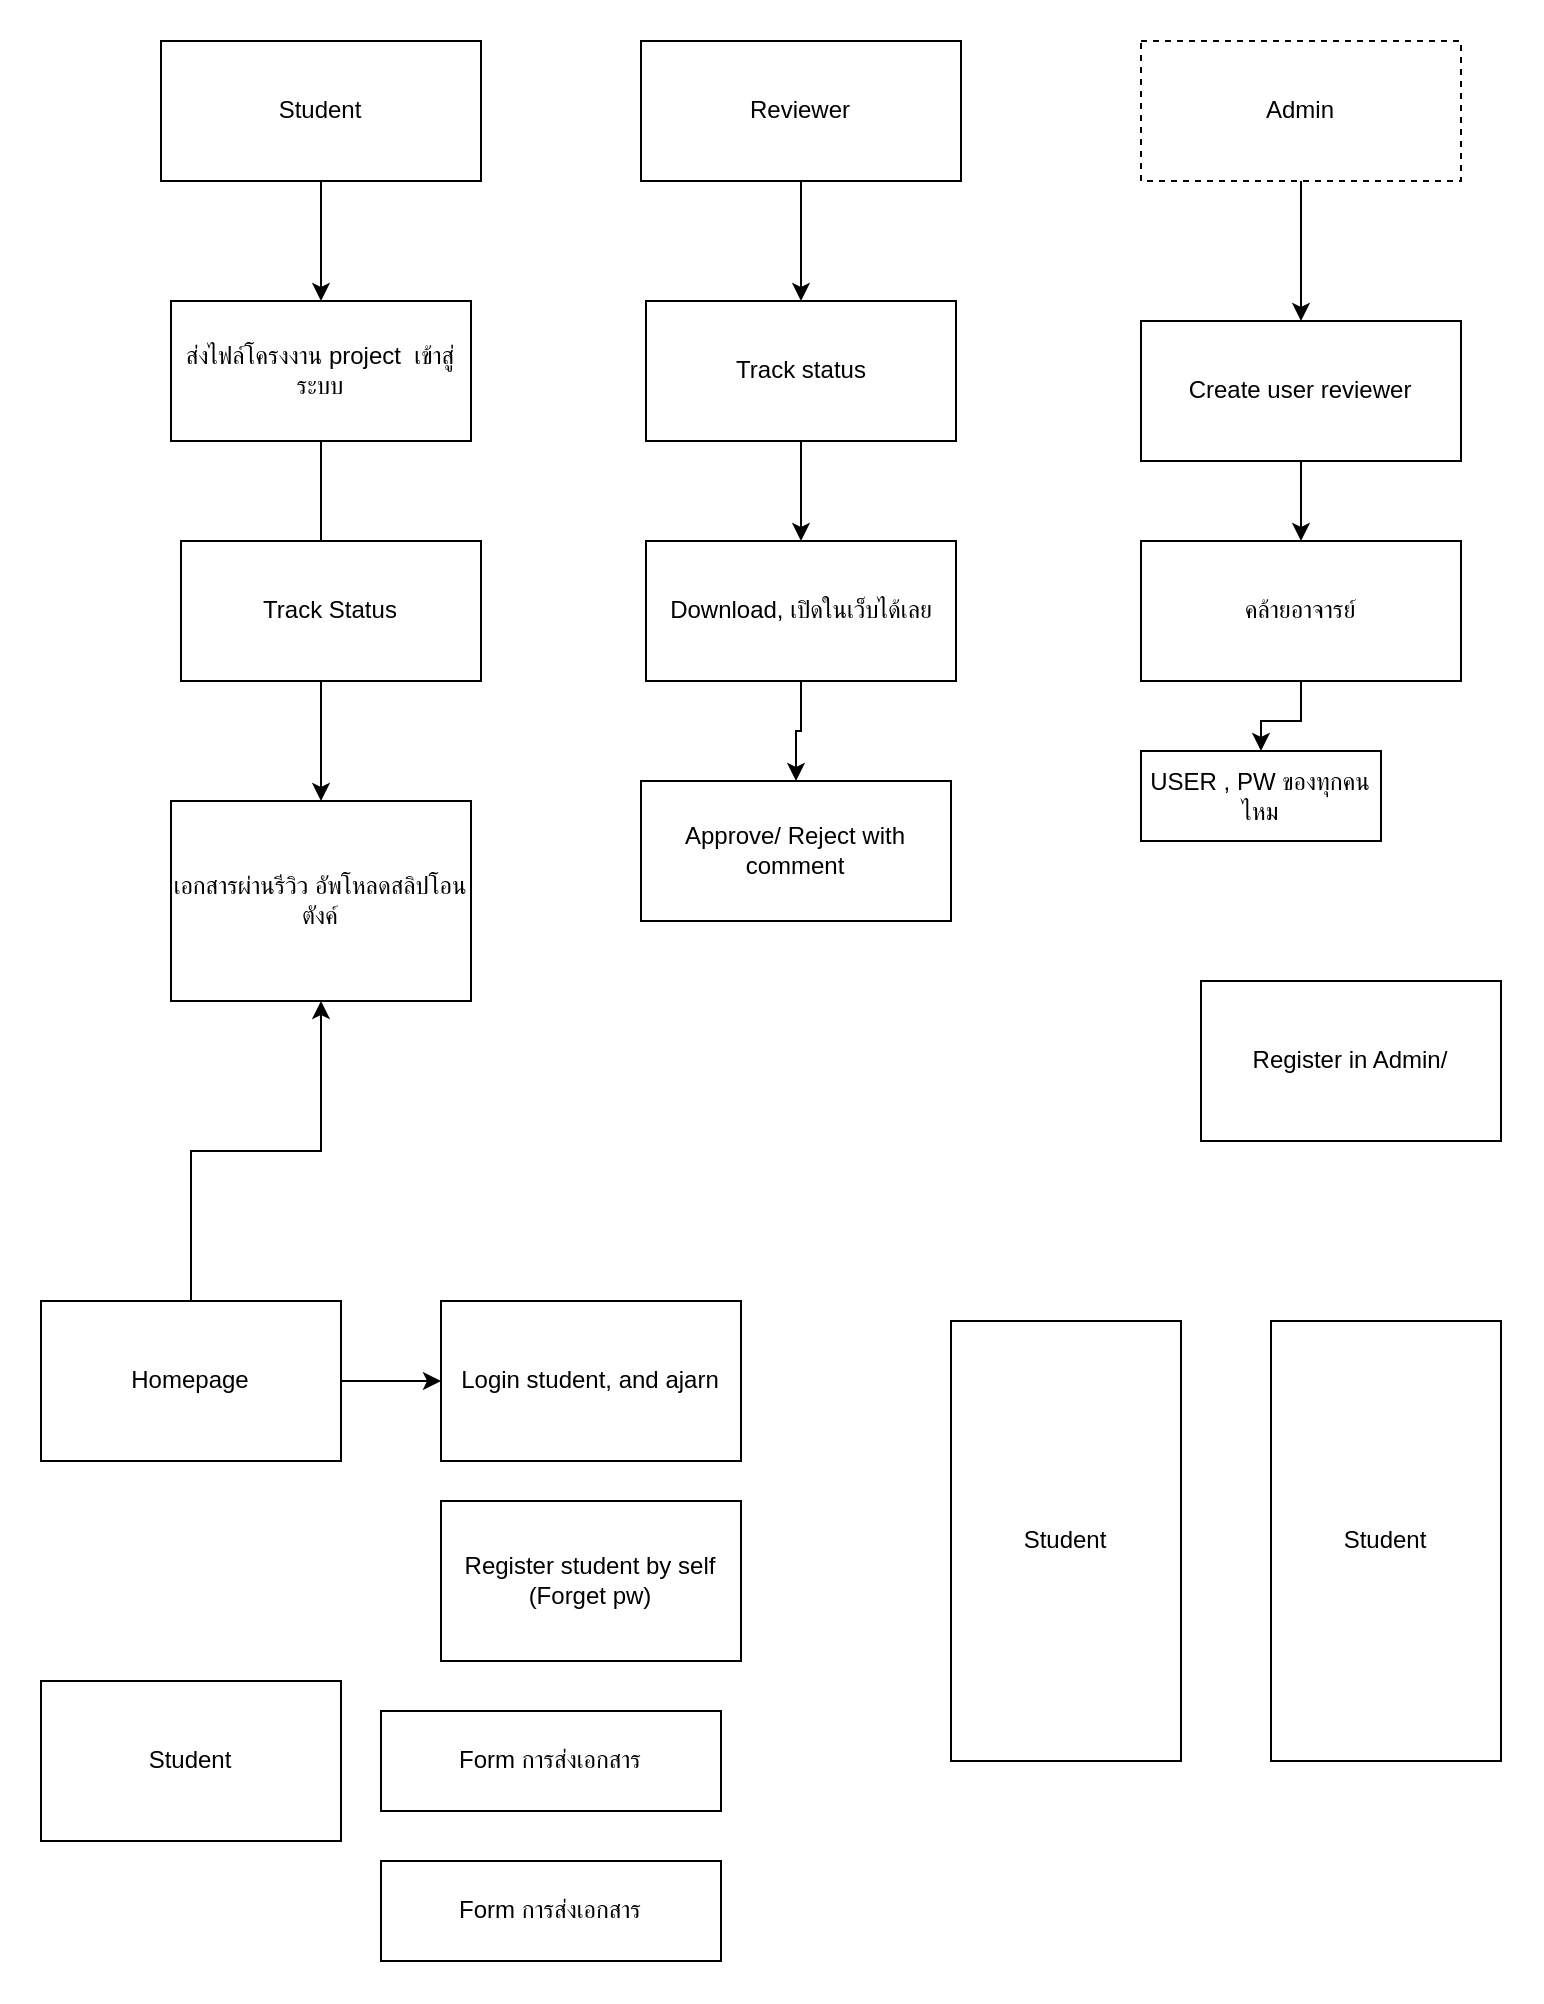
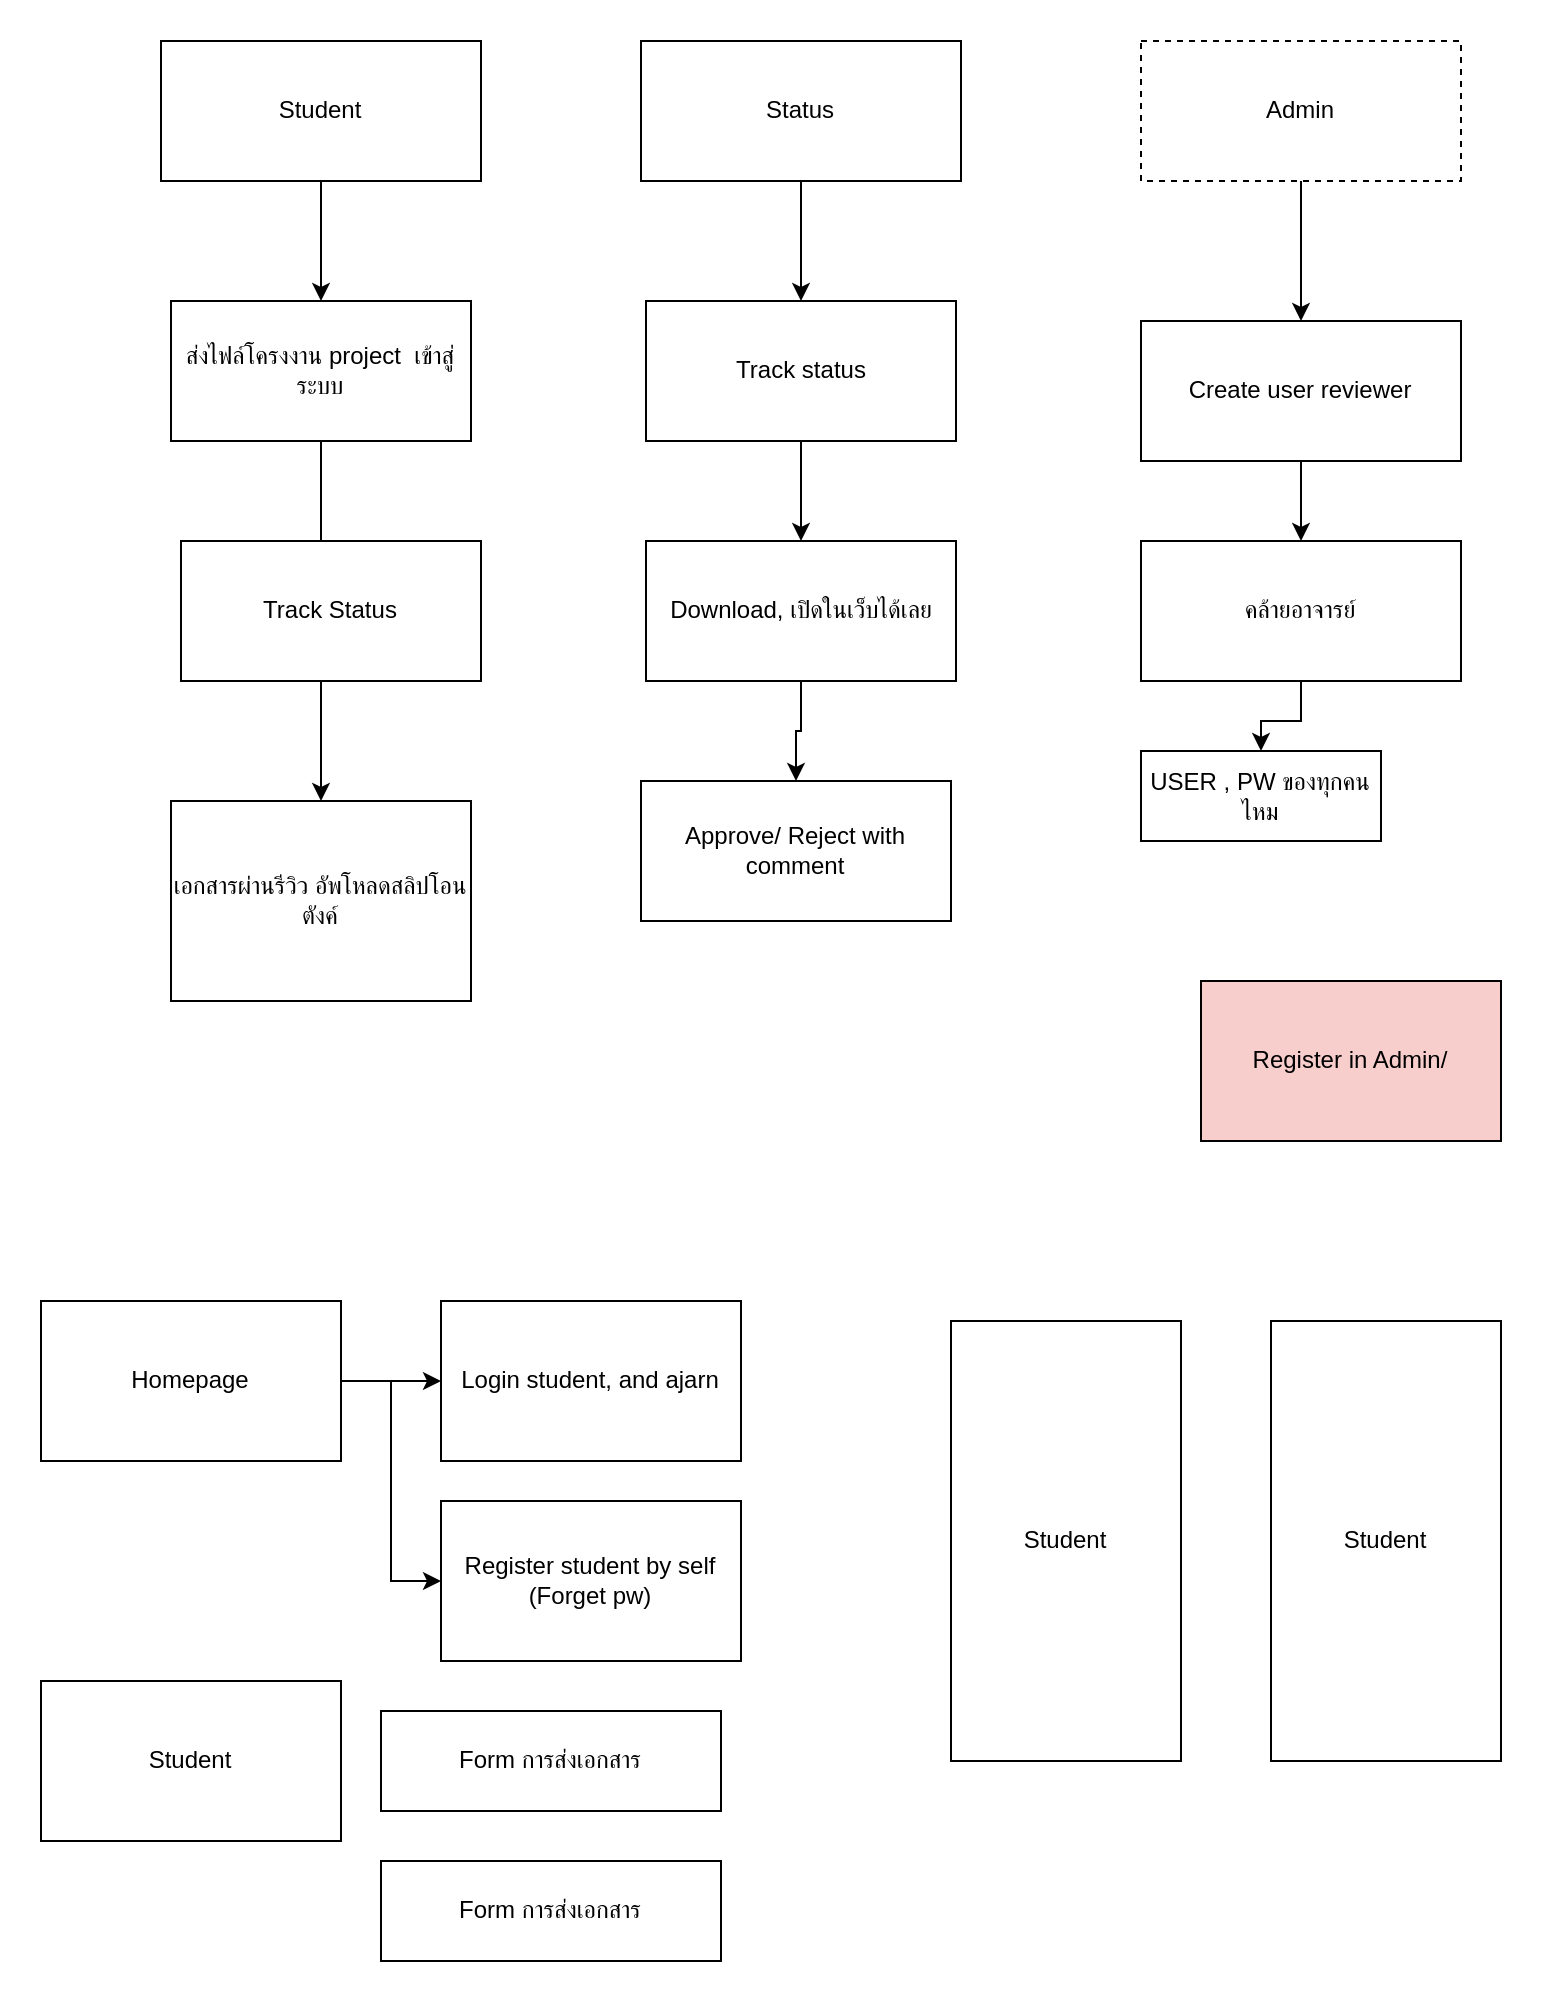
(801, 111) -> (801, 111)
(1351, 1061) -> (1351, 1061)
(249, 1151) -> (391, 1501)
